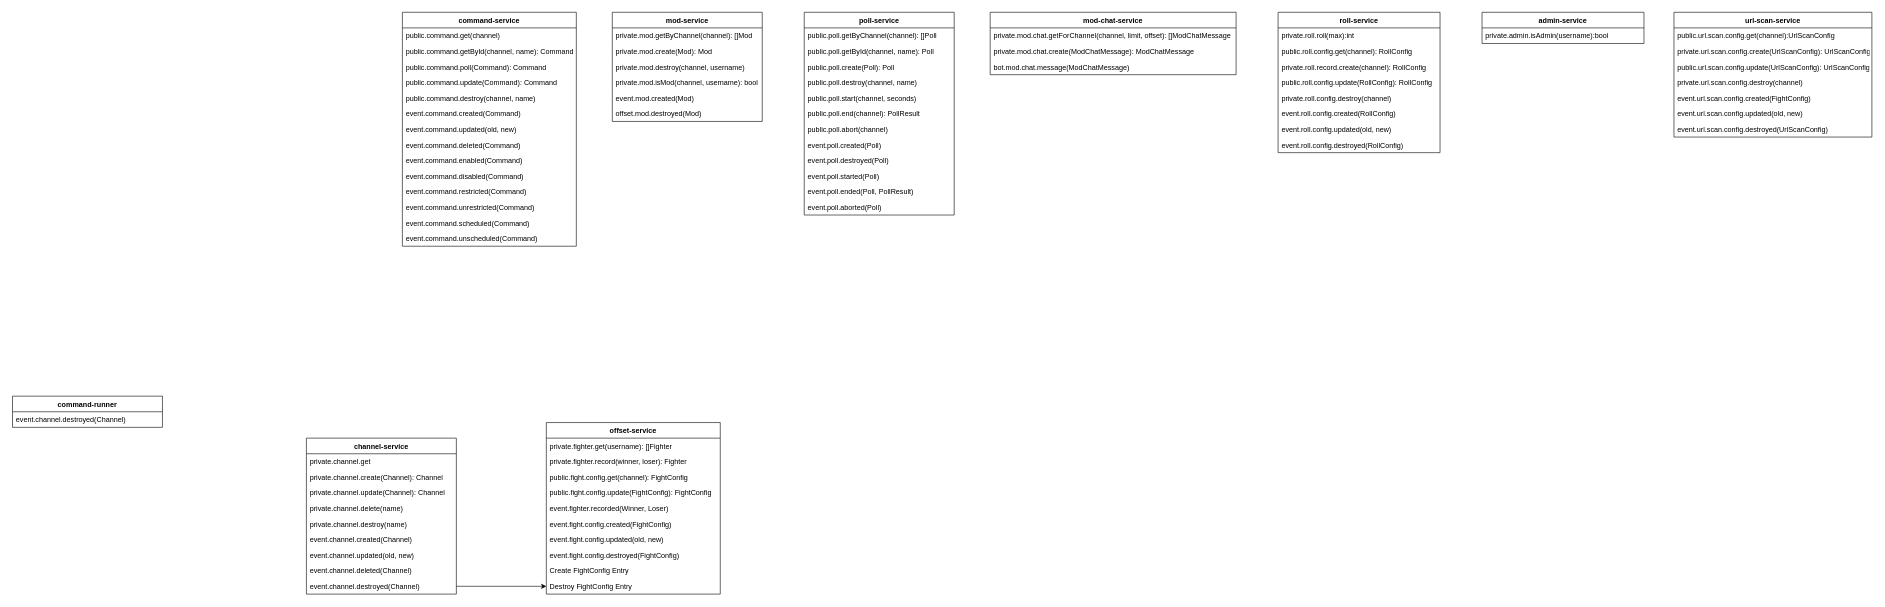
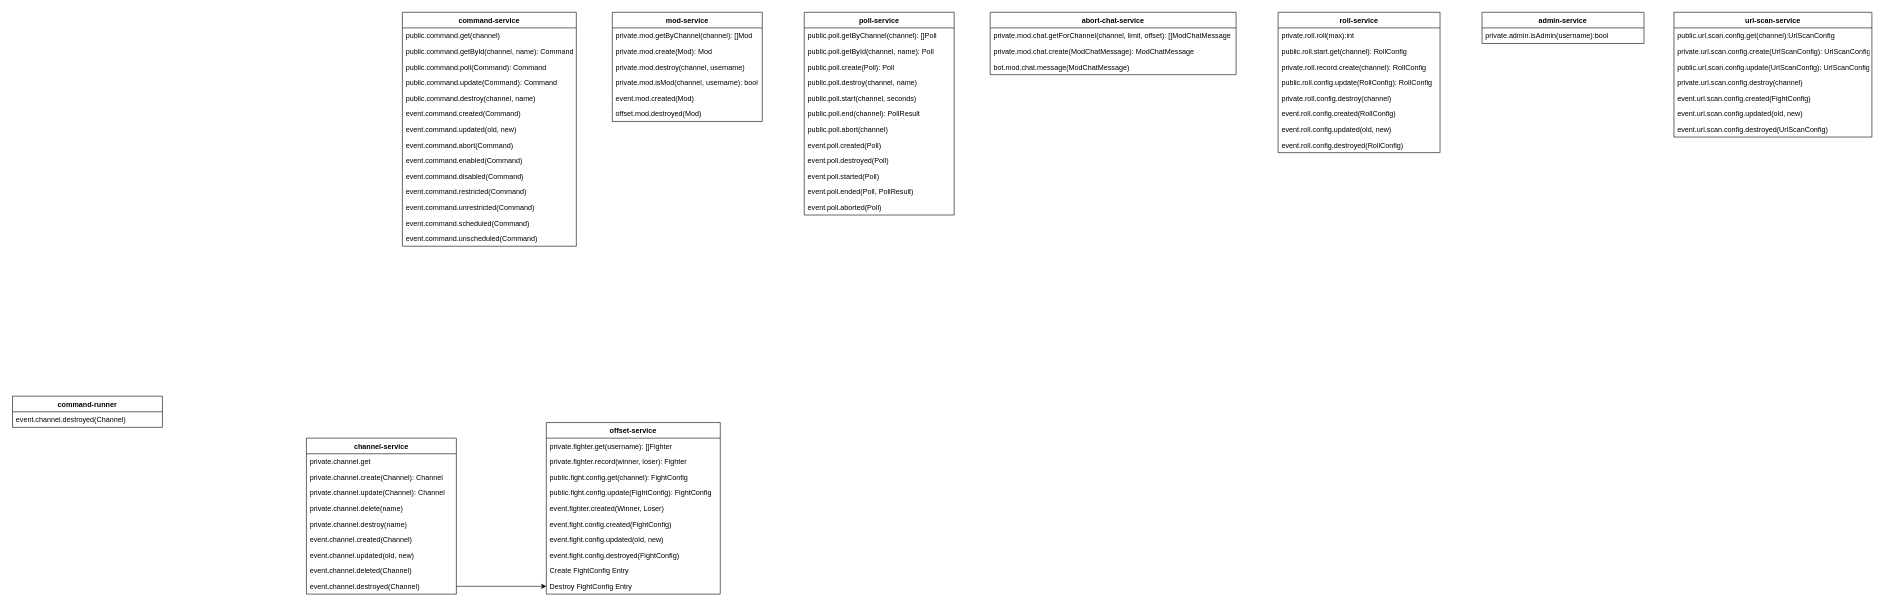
(1113, 20) -> (1113, 20)
(1355, 52) -> (1354, 52)
(463, 145) -> (460, 145)
(619, 509) -> (617, 509)
